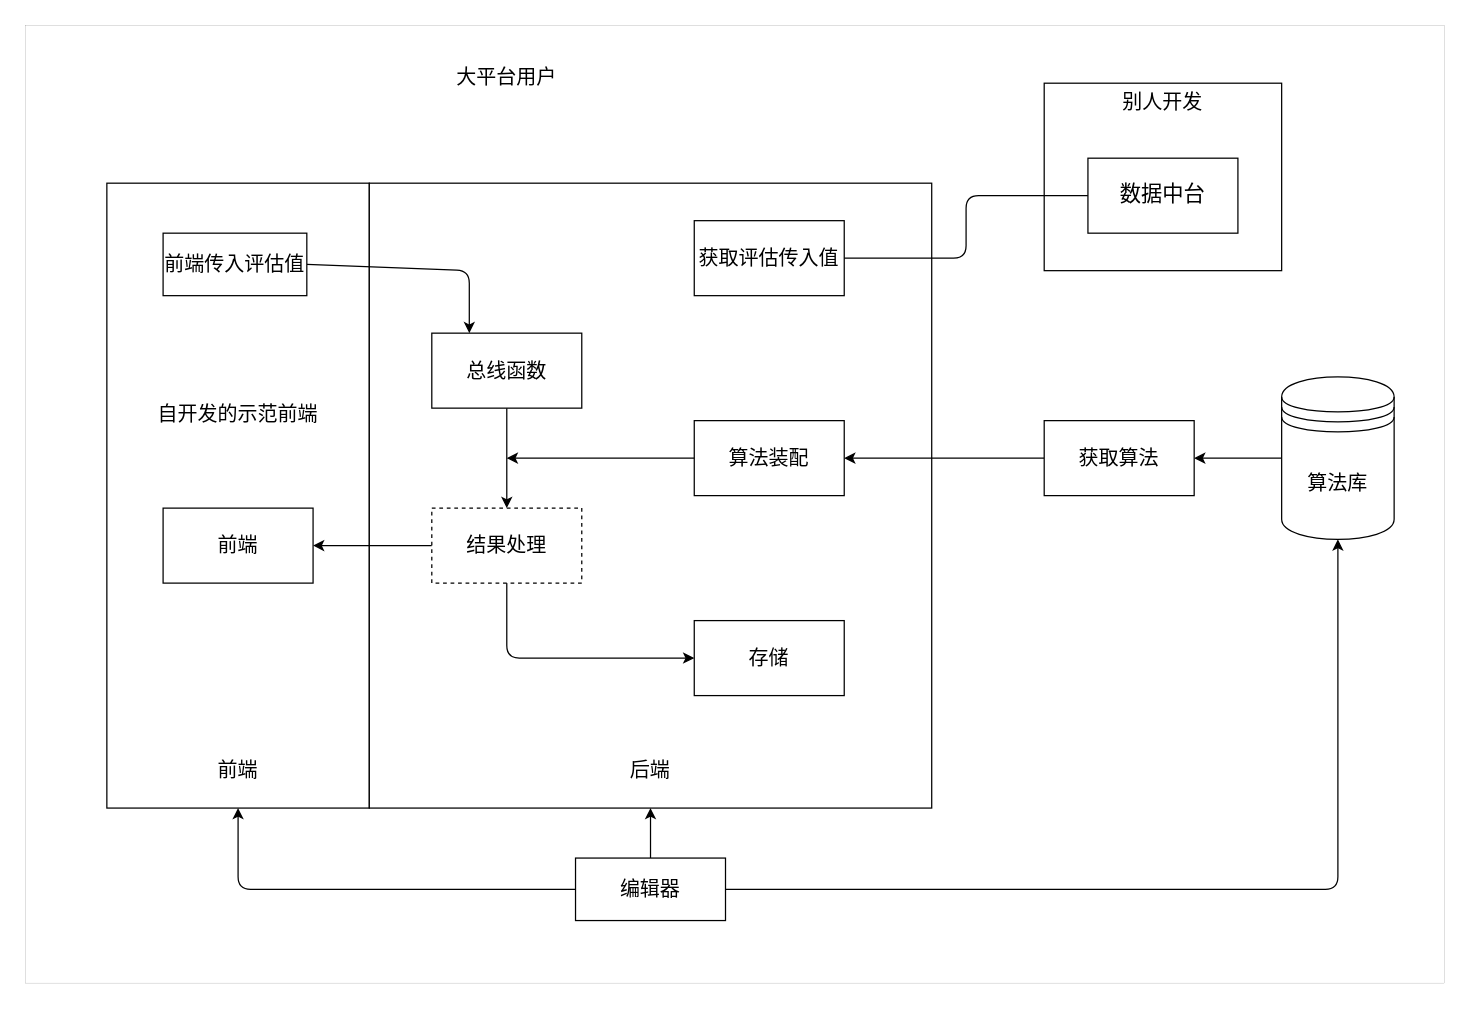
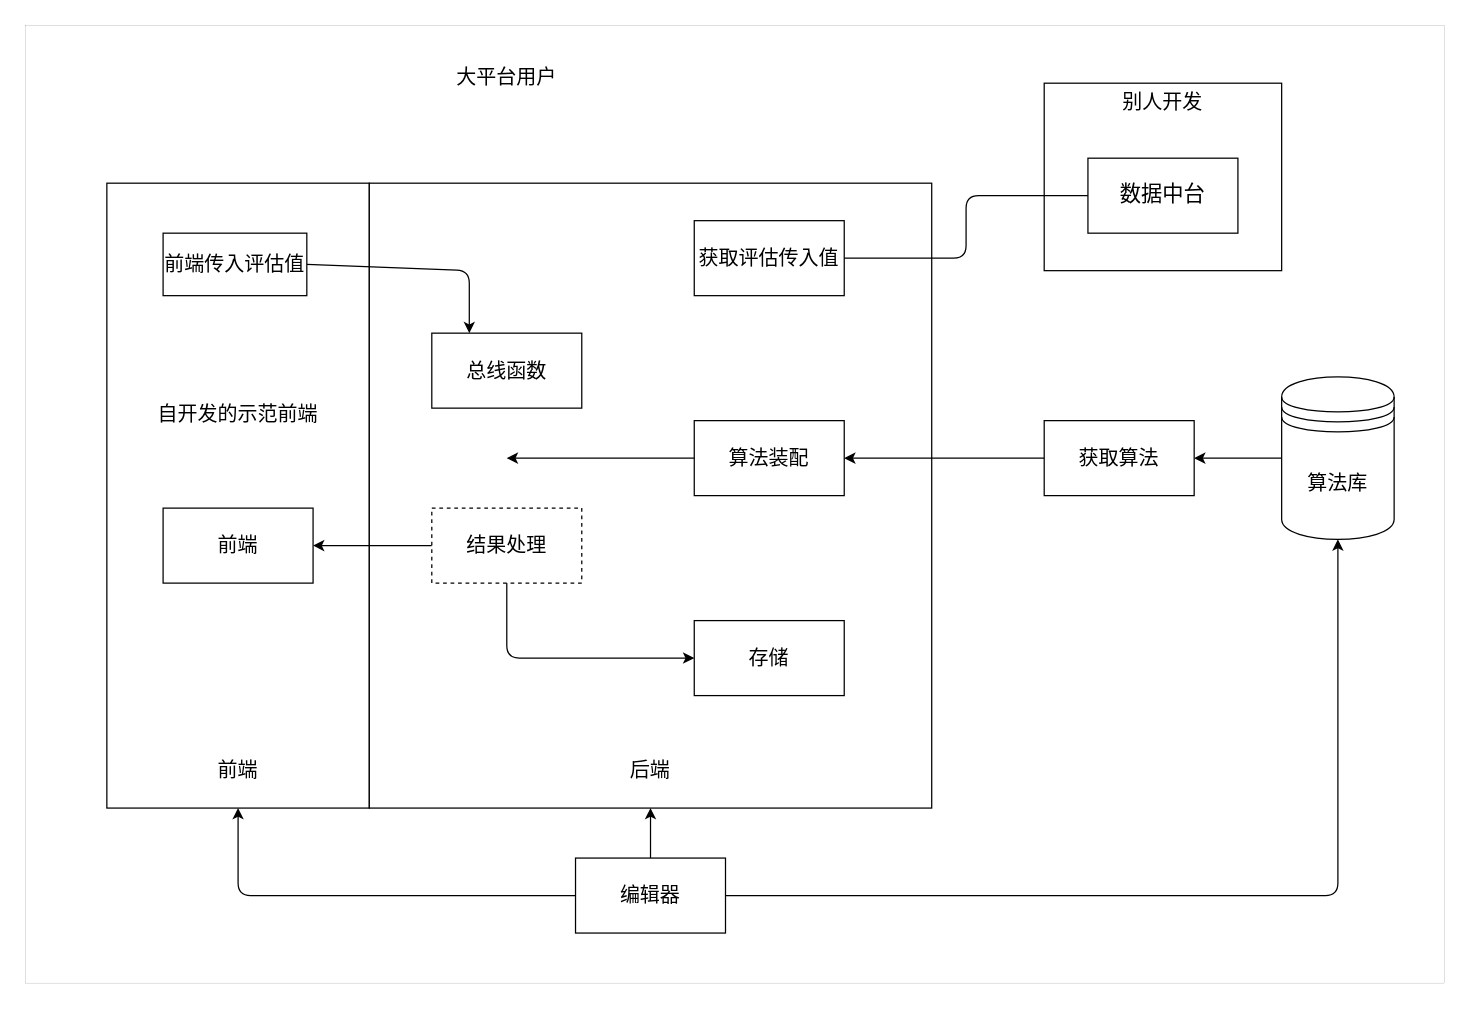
(507, 454) -> none
(651, 889) -> (651, 896)
